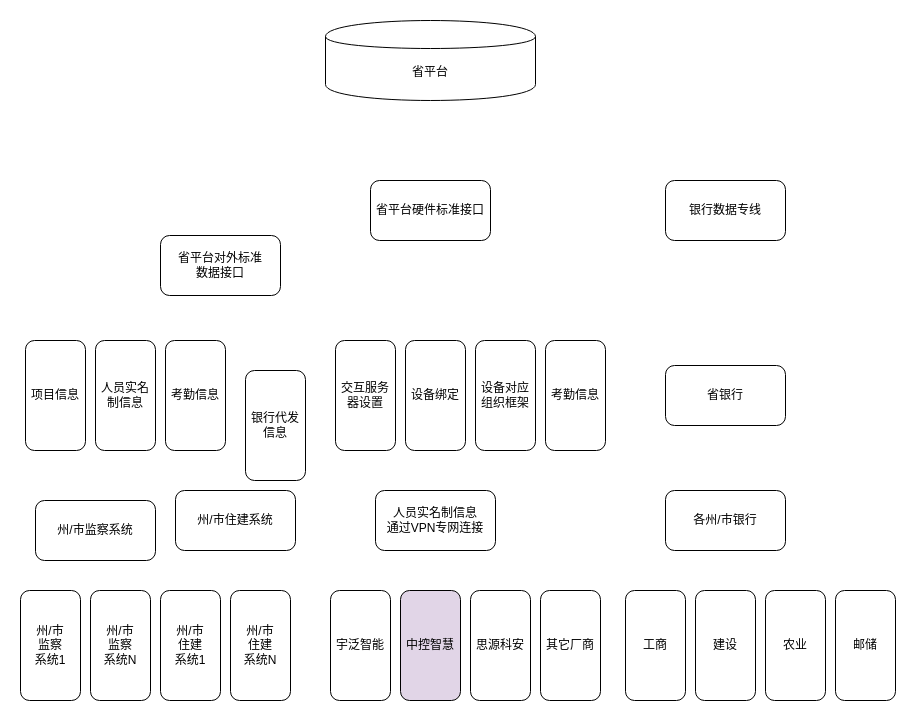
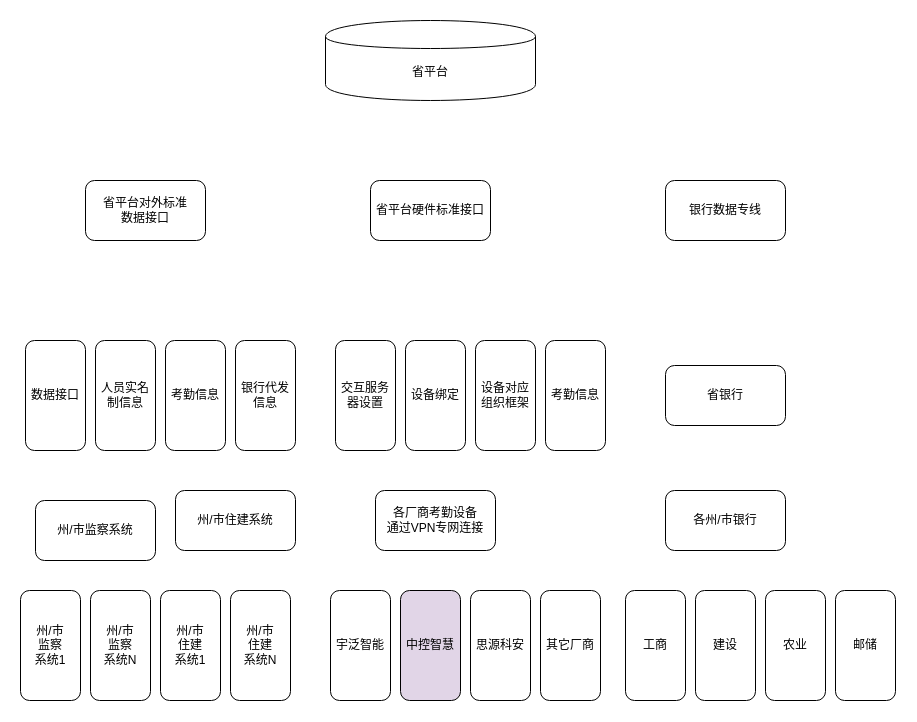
(221, 266) -> (146, 211)
(56, 396) -> (56, 396)
(276, 426) -> (266, 396)
(436, 521) -> (436, 521)
